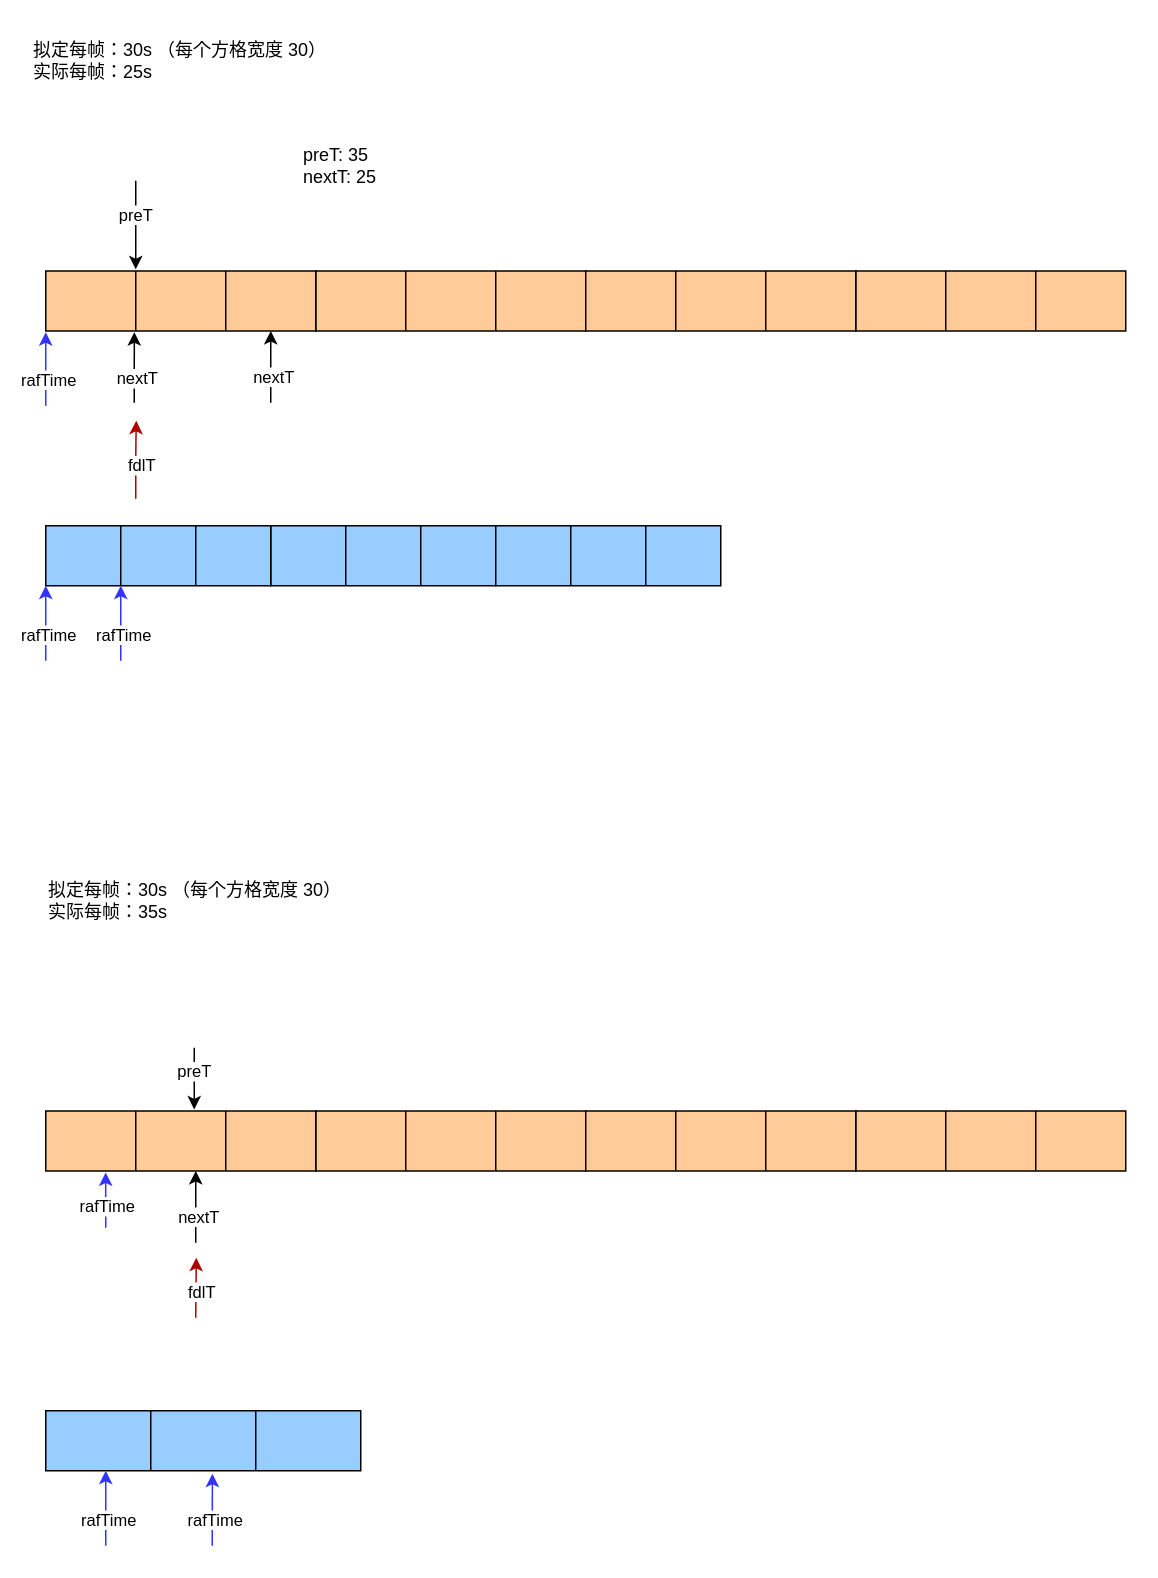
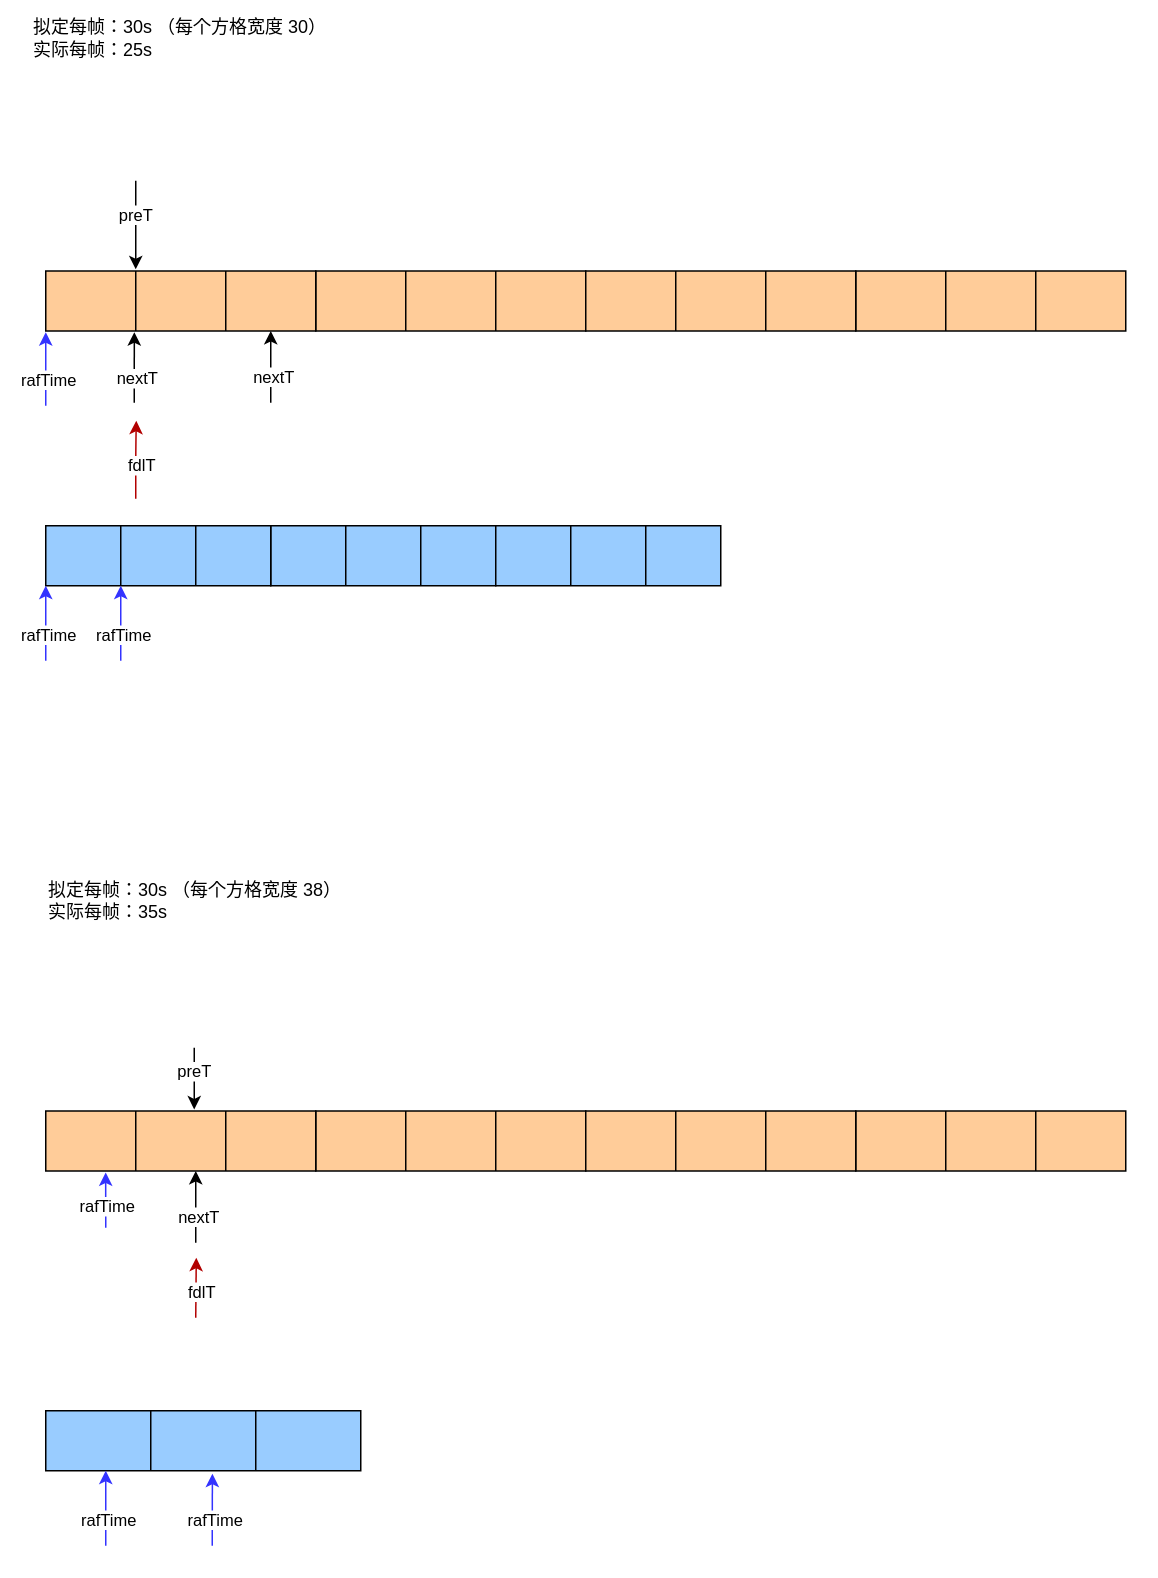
(263, 61) -> (263, 38)
(533, 166) -> none
(196, 901) -> (196, 901)
